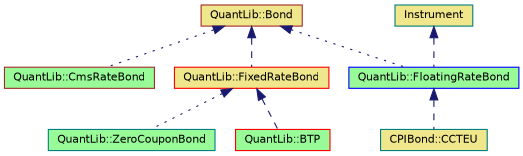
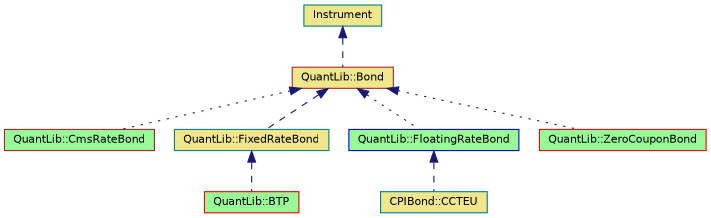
(434, 52) -> (343, 52)
(252, 78) -> (252, 140)
(187, 111) -> (488, 110)
(132, 140) -> (623, 140)
